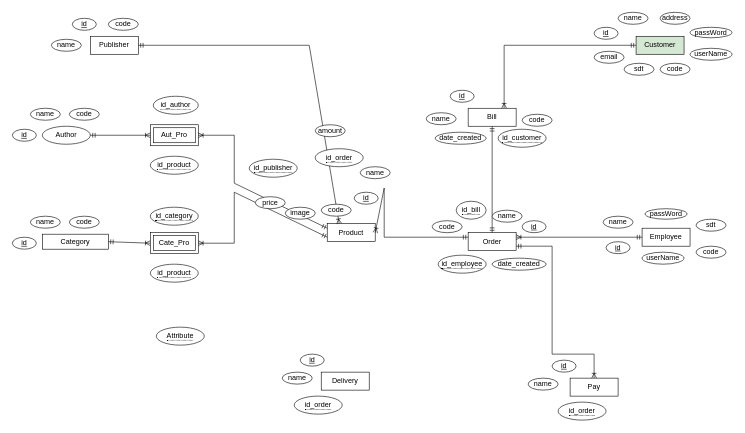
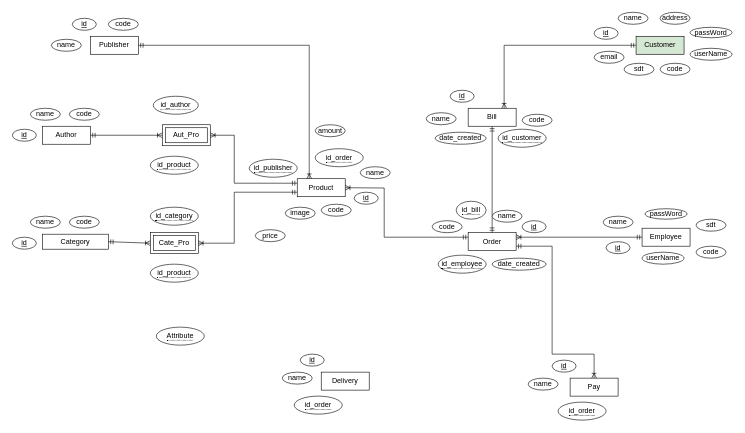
(66, 135) -> (66, 135)
(174, 135) -> (186, 135)
(270, 203) -> (270, 236)
(351, 233) -> (321, 188)
